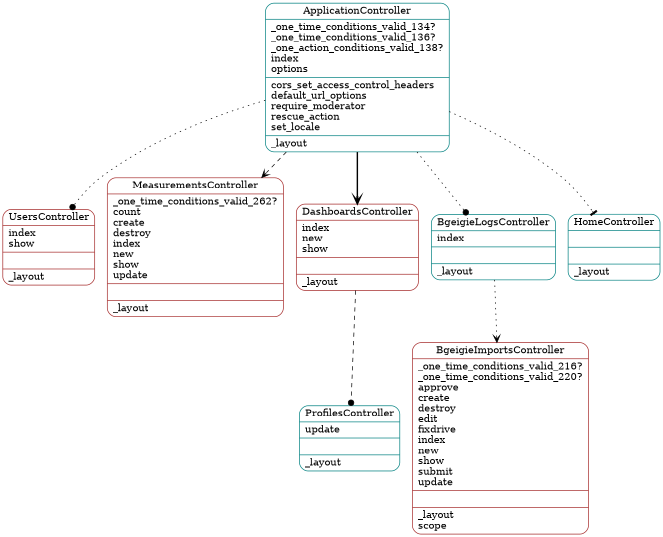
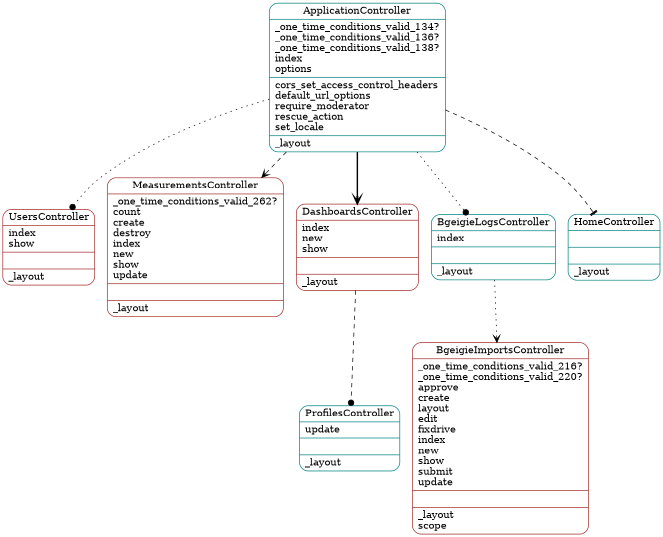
(357, 48) -> (357, 48)
(527, 153) -> (526, 151)
(437, 409) -> (434, 409)
